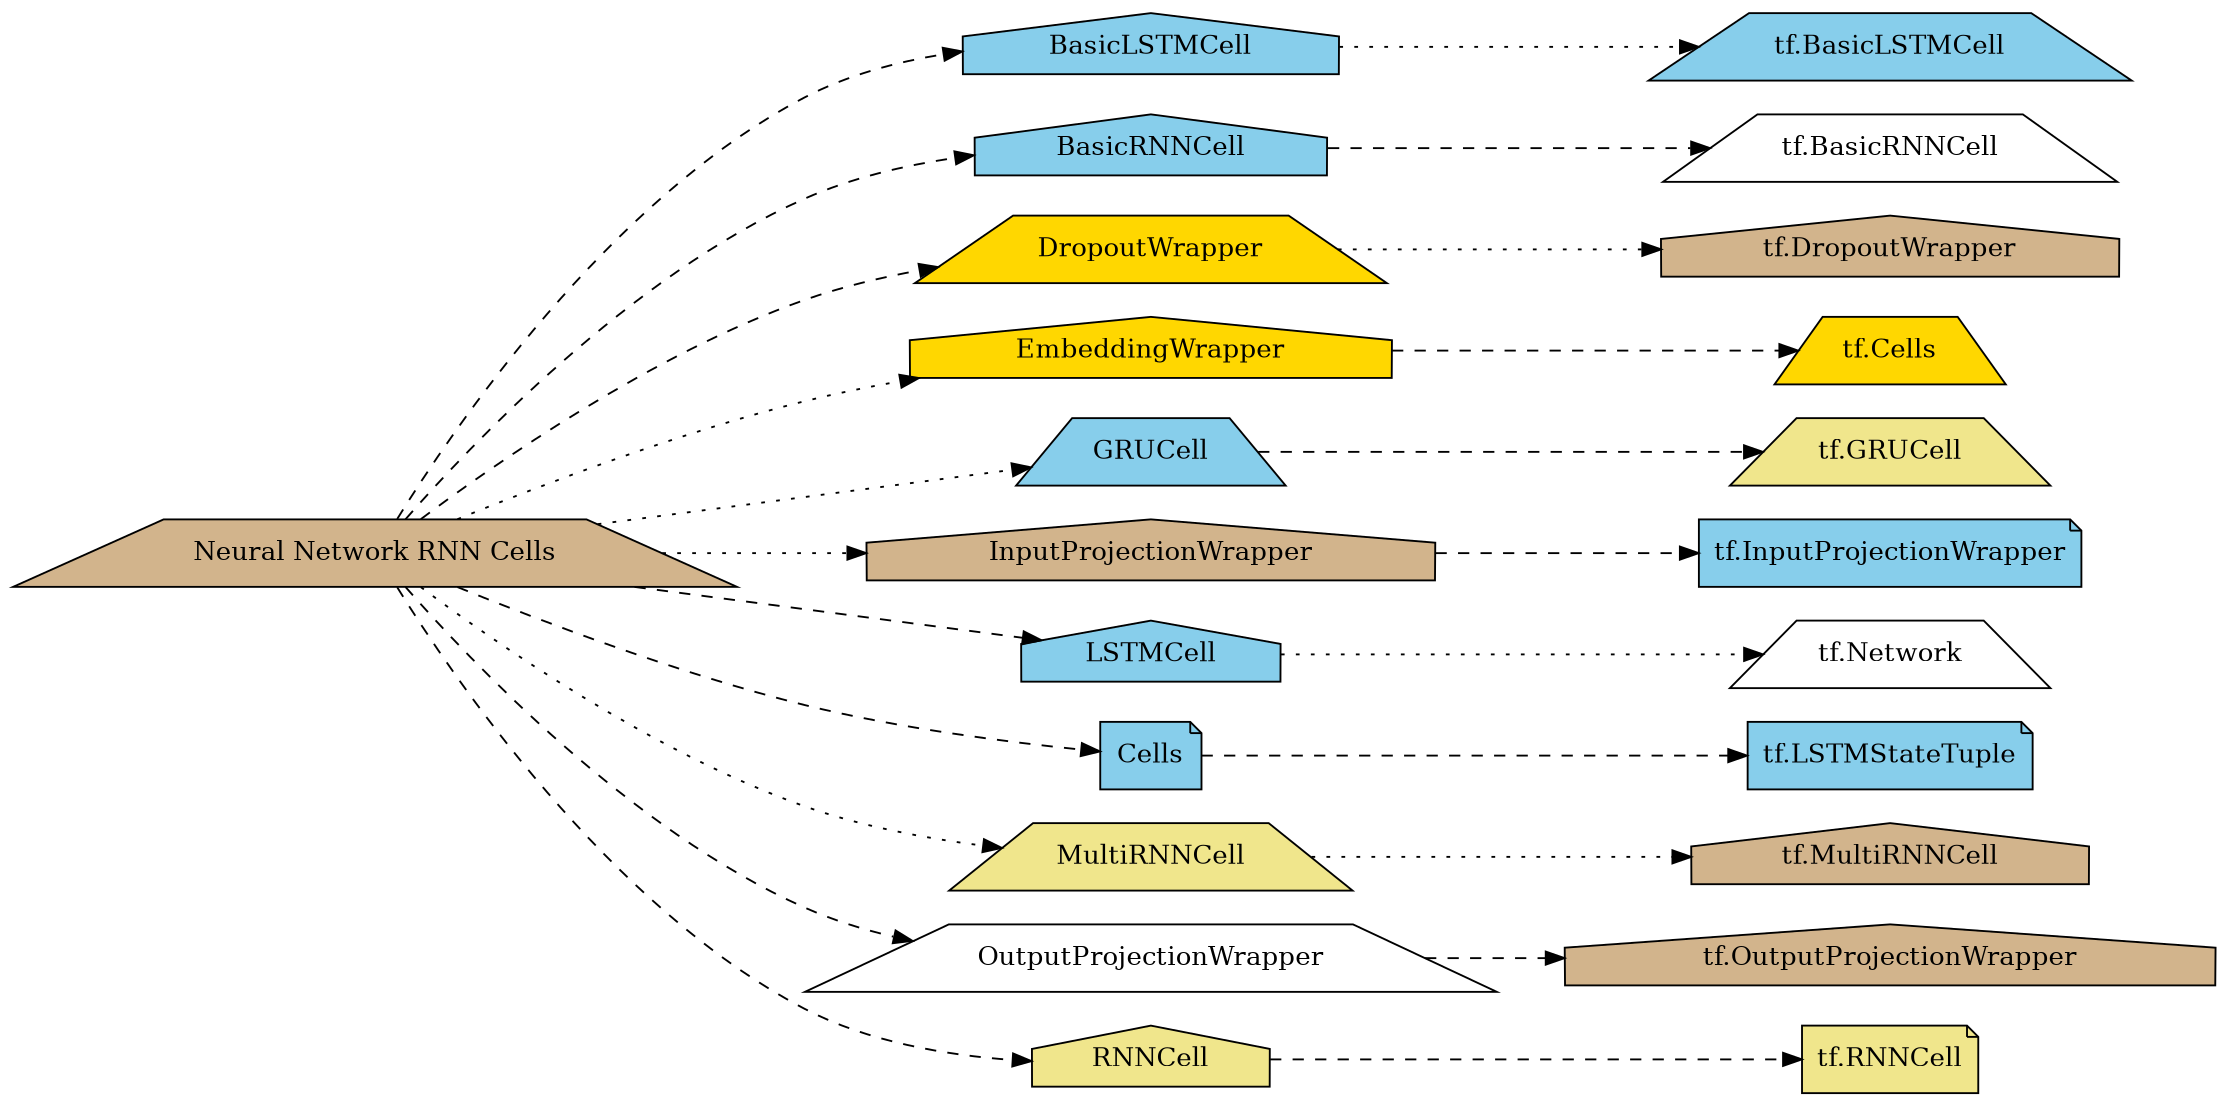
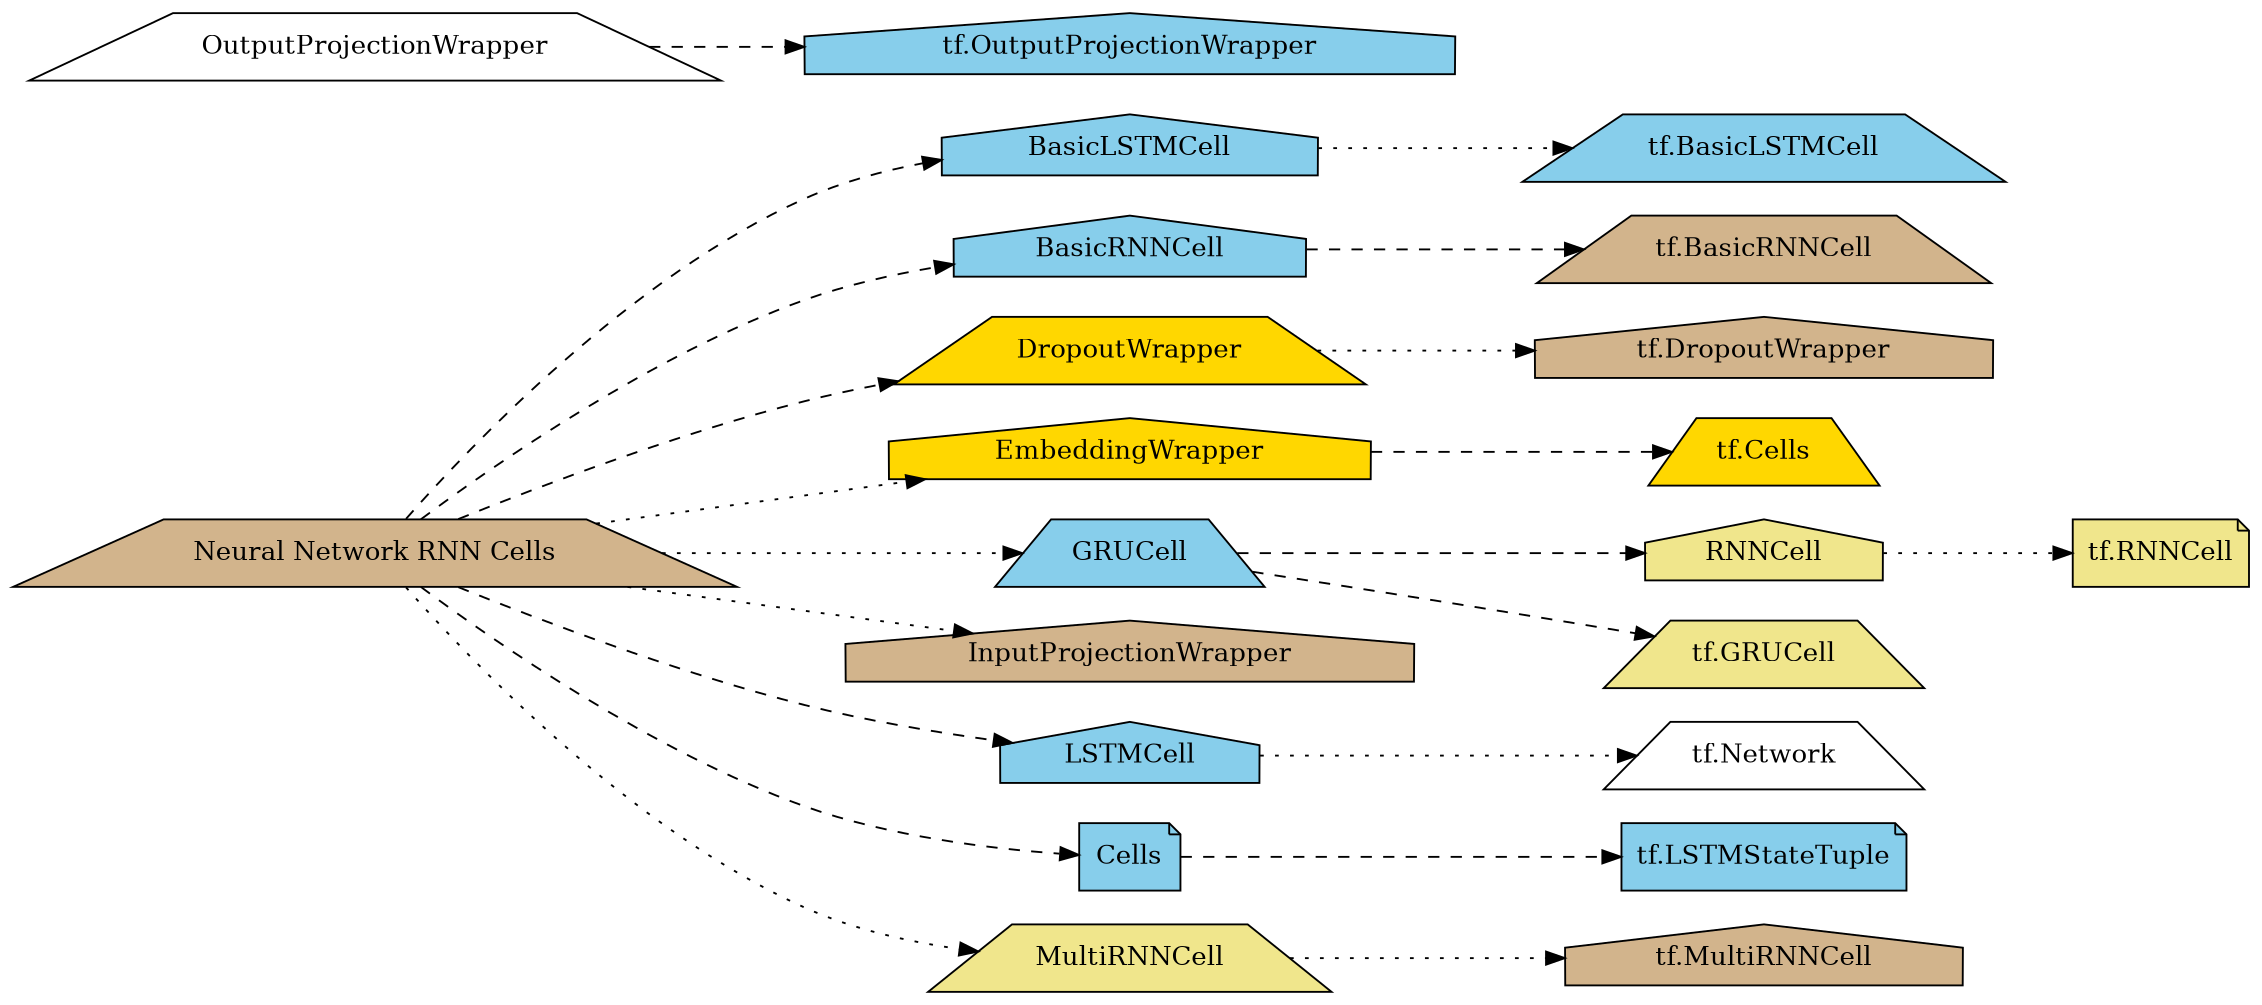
(1890, 148) -> (1764, 249)
(1890, 553) -> none
(626, 797) -> none
(652, 899) -> (1432, 553)
(1890, 958) -> (1130, 47)
(1526, 1059) -> (1968, 553)
